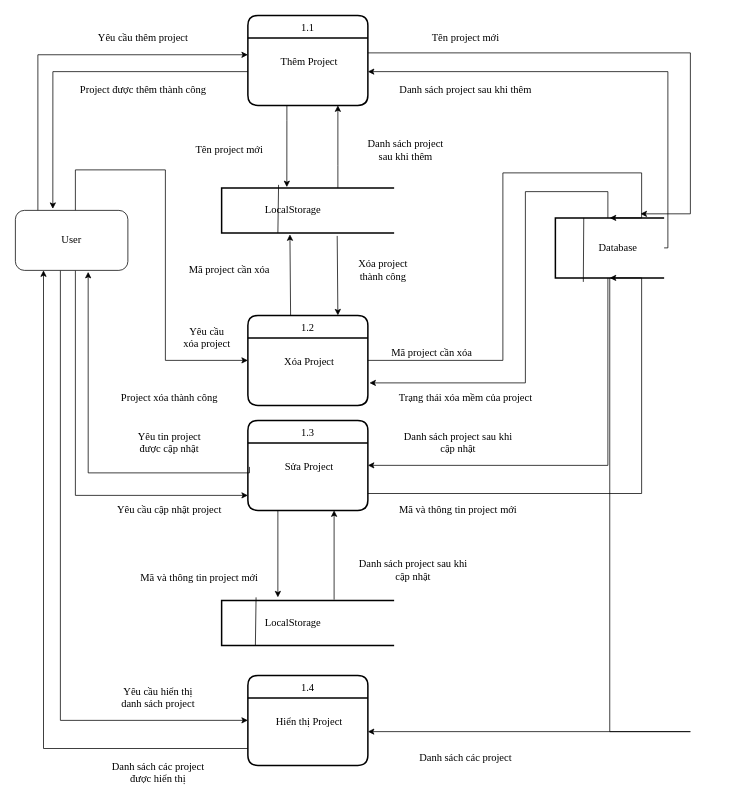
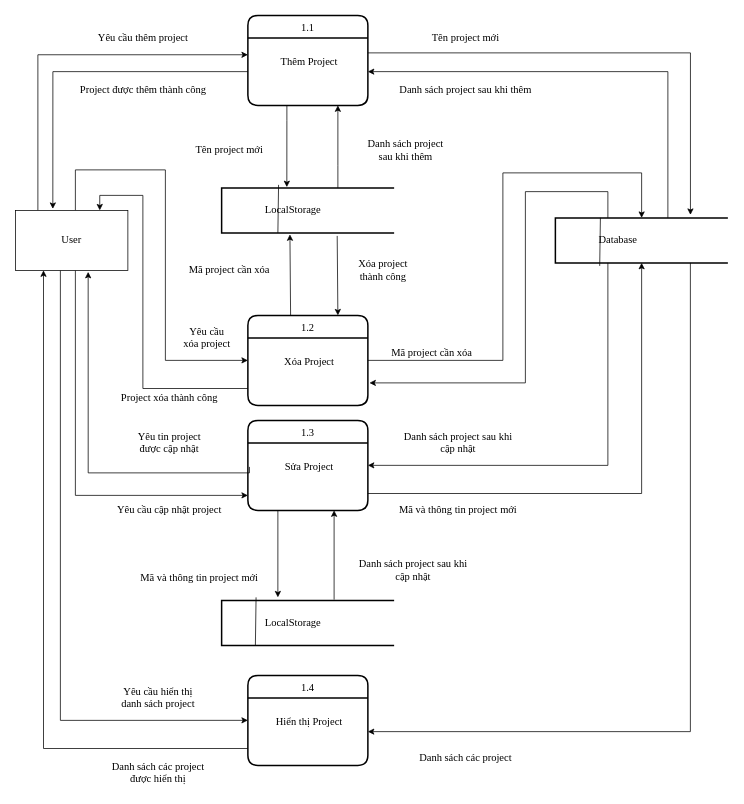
(72, 240) -> (72, 240)
(610, 248) -> (642, 240)
none -> (193, 389)
(465, 398) -> none
